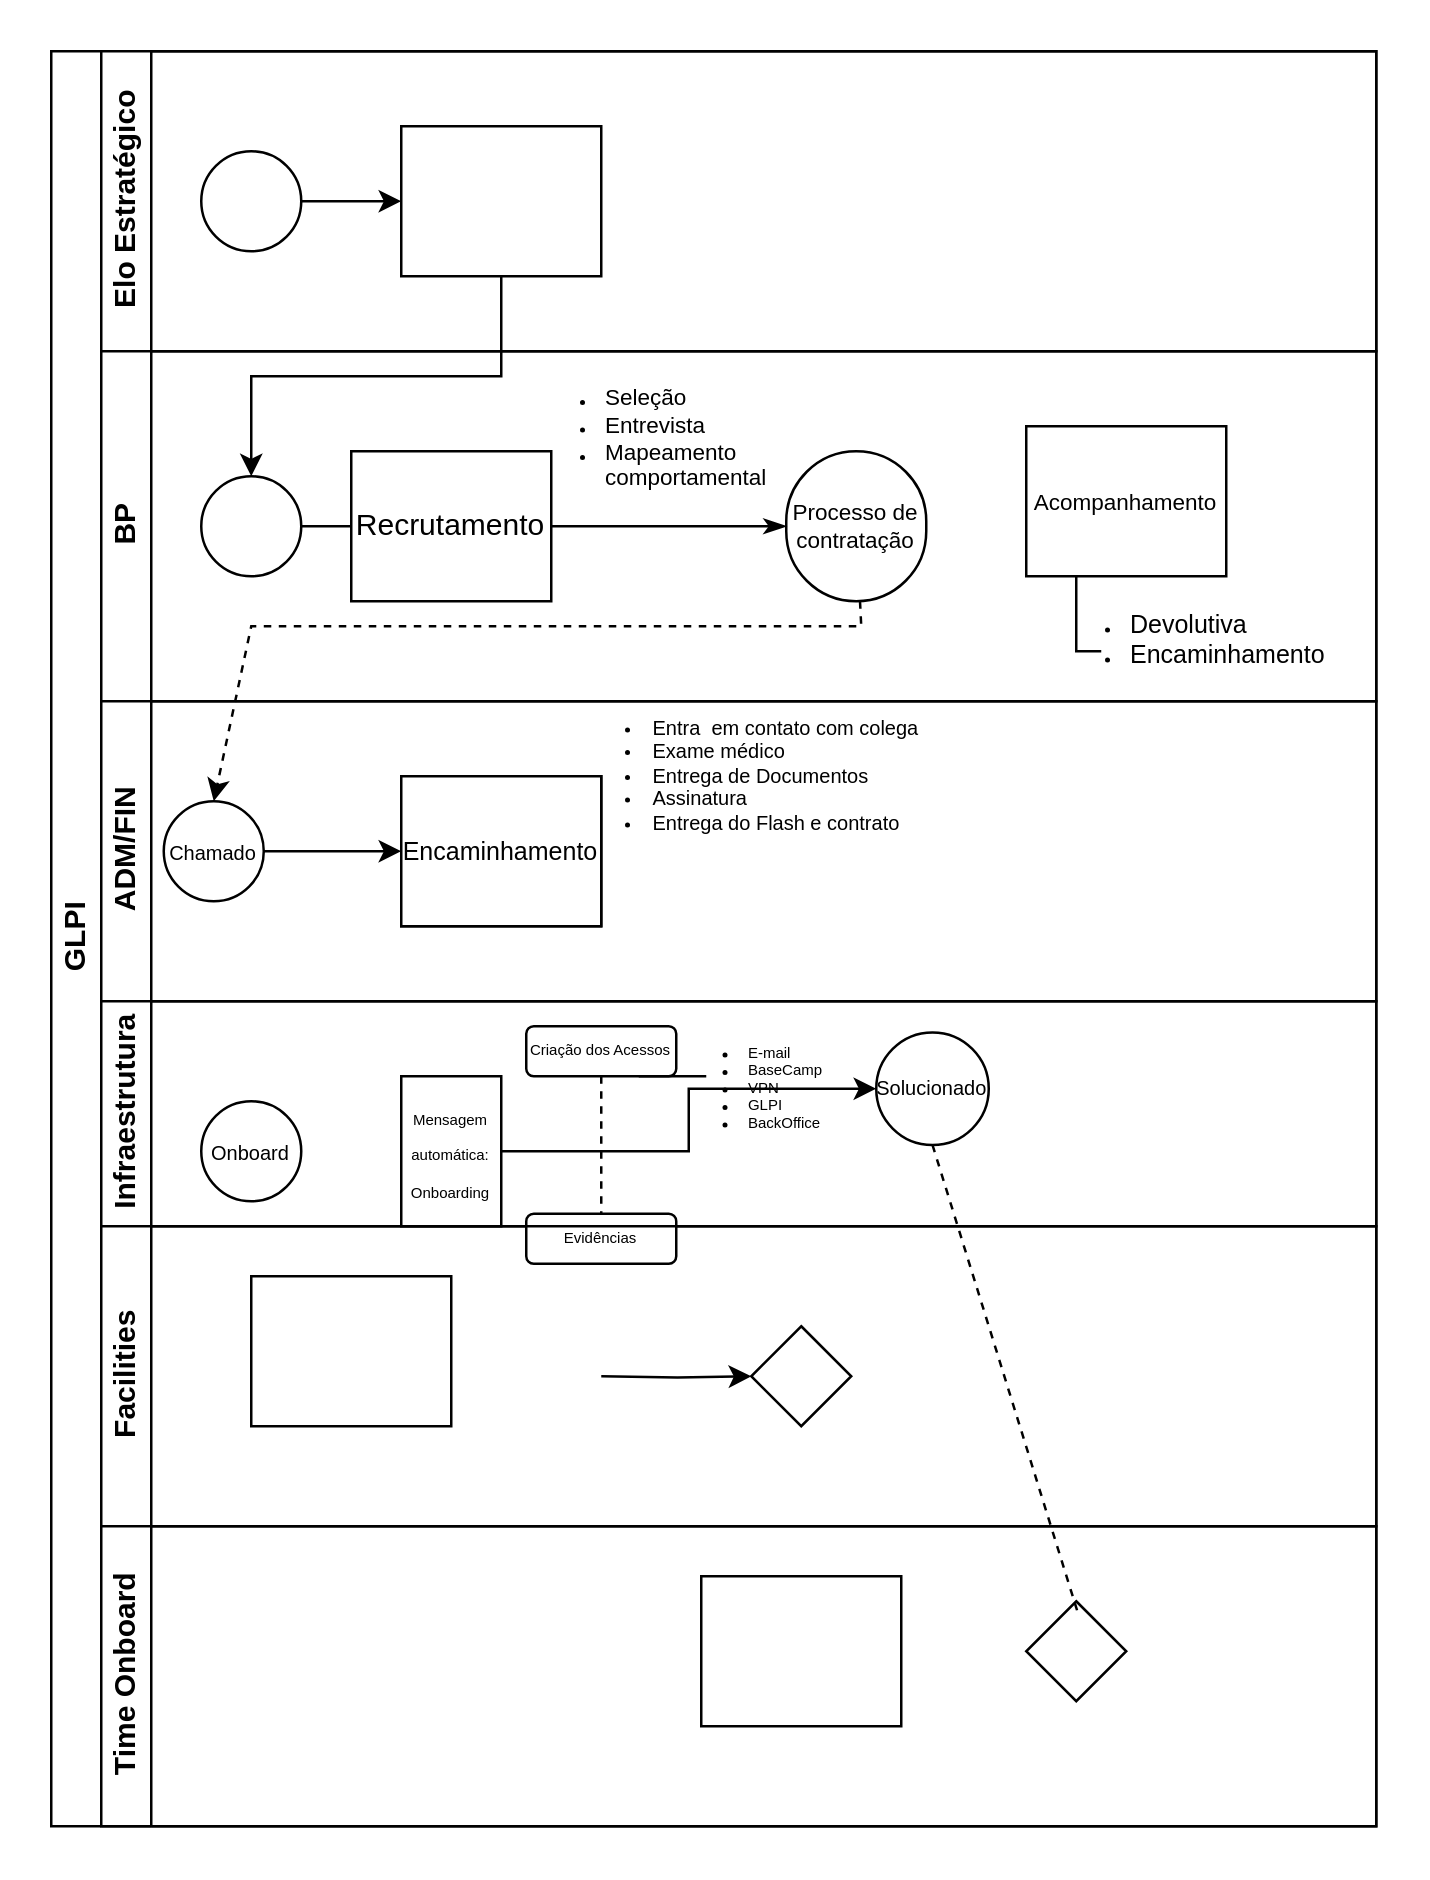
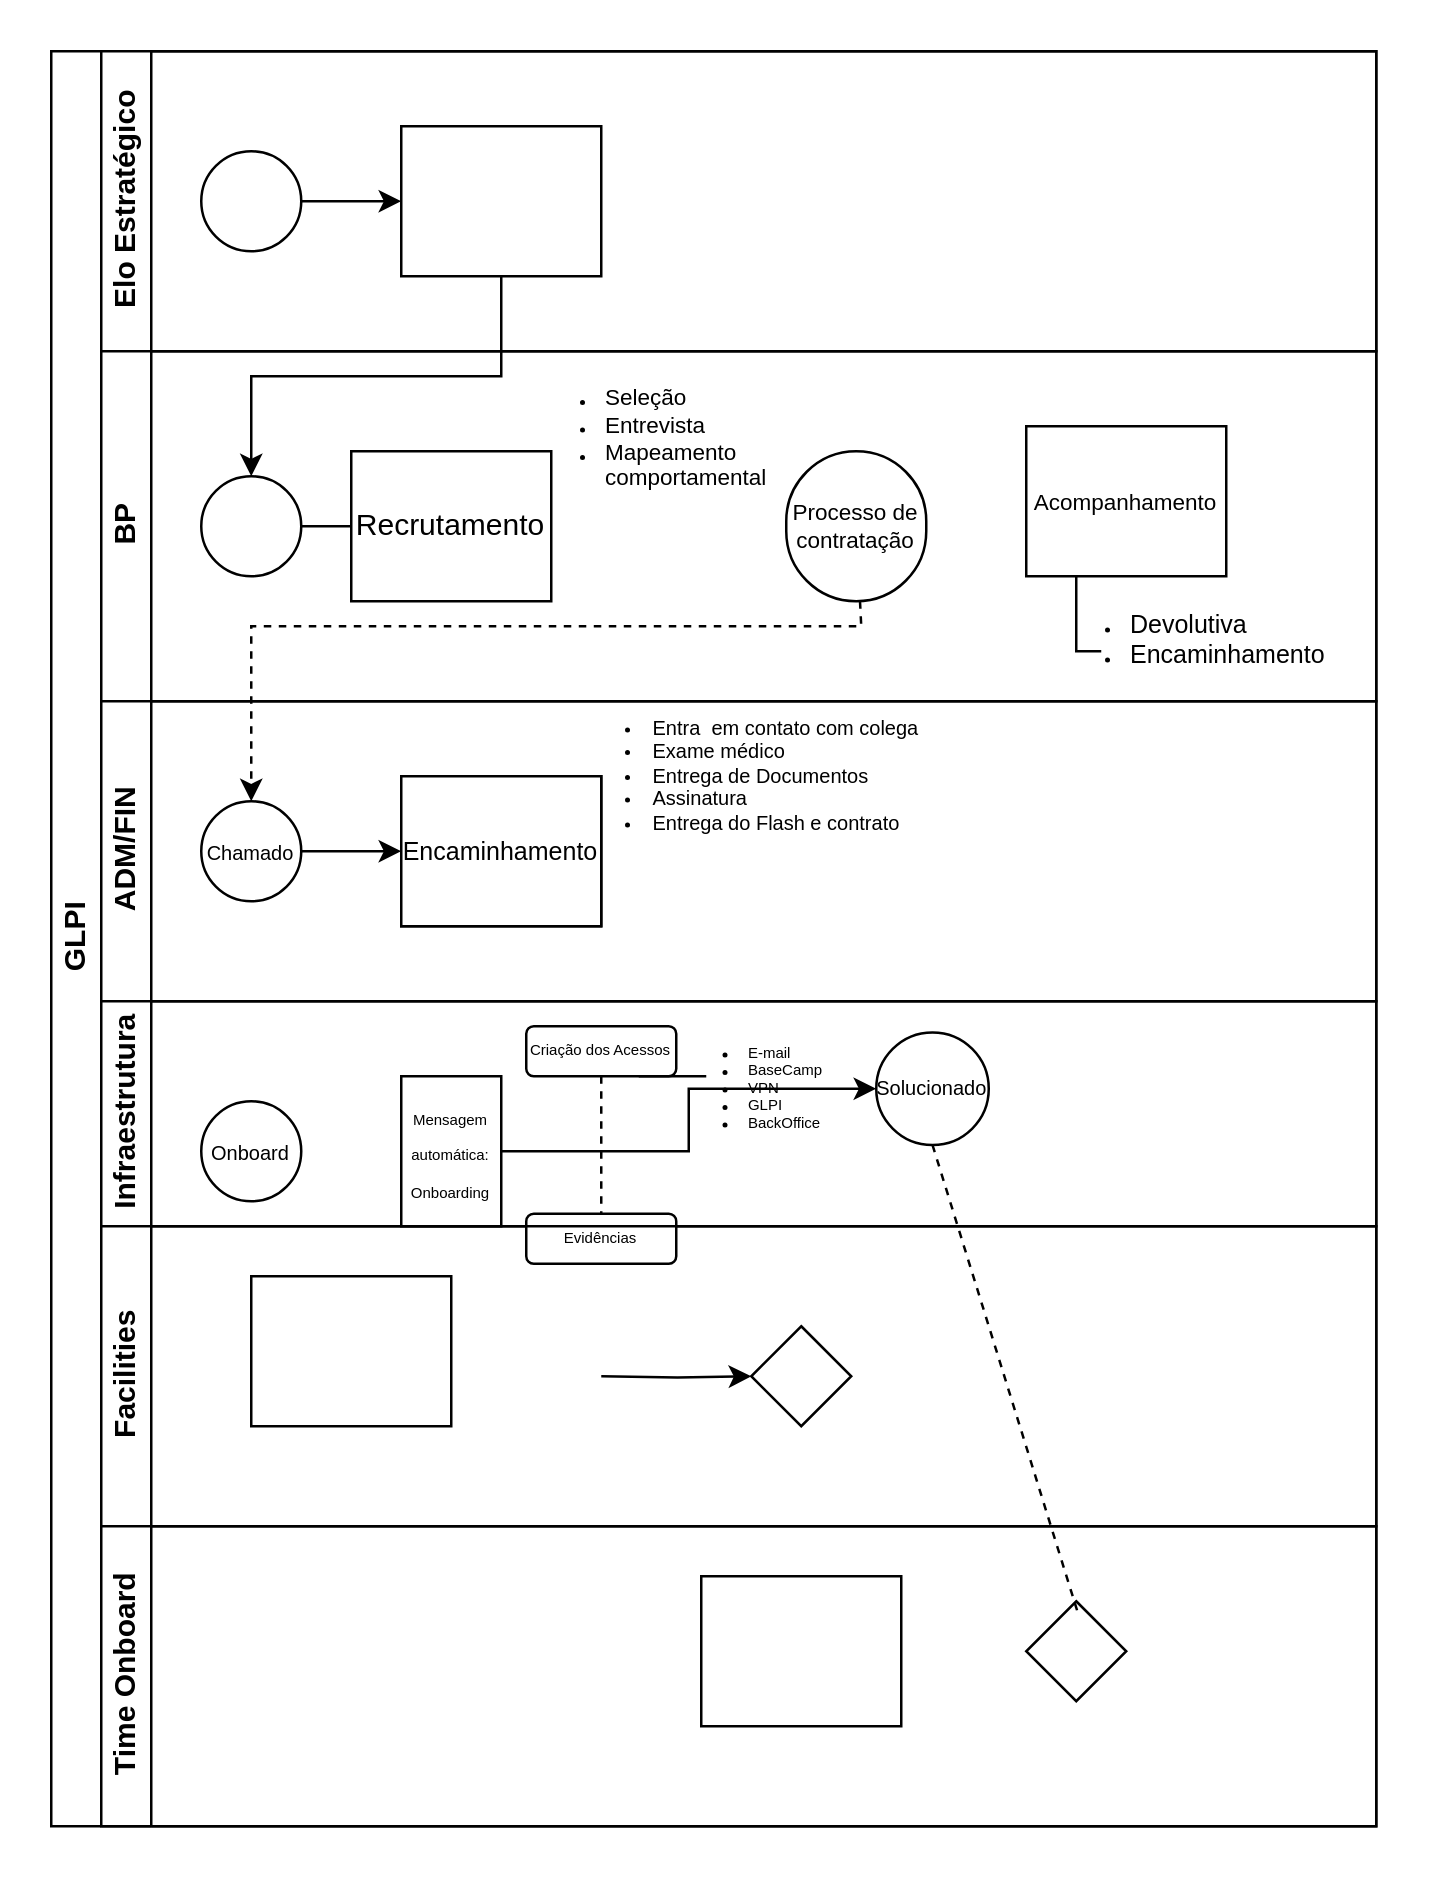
(660, 526) -> none
(214, 851) -> (251, 851)
